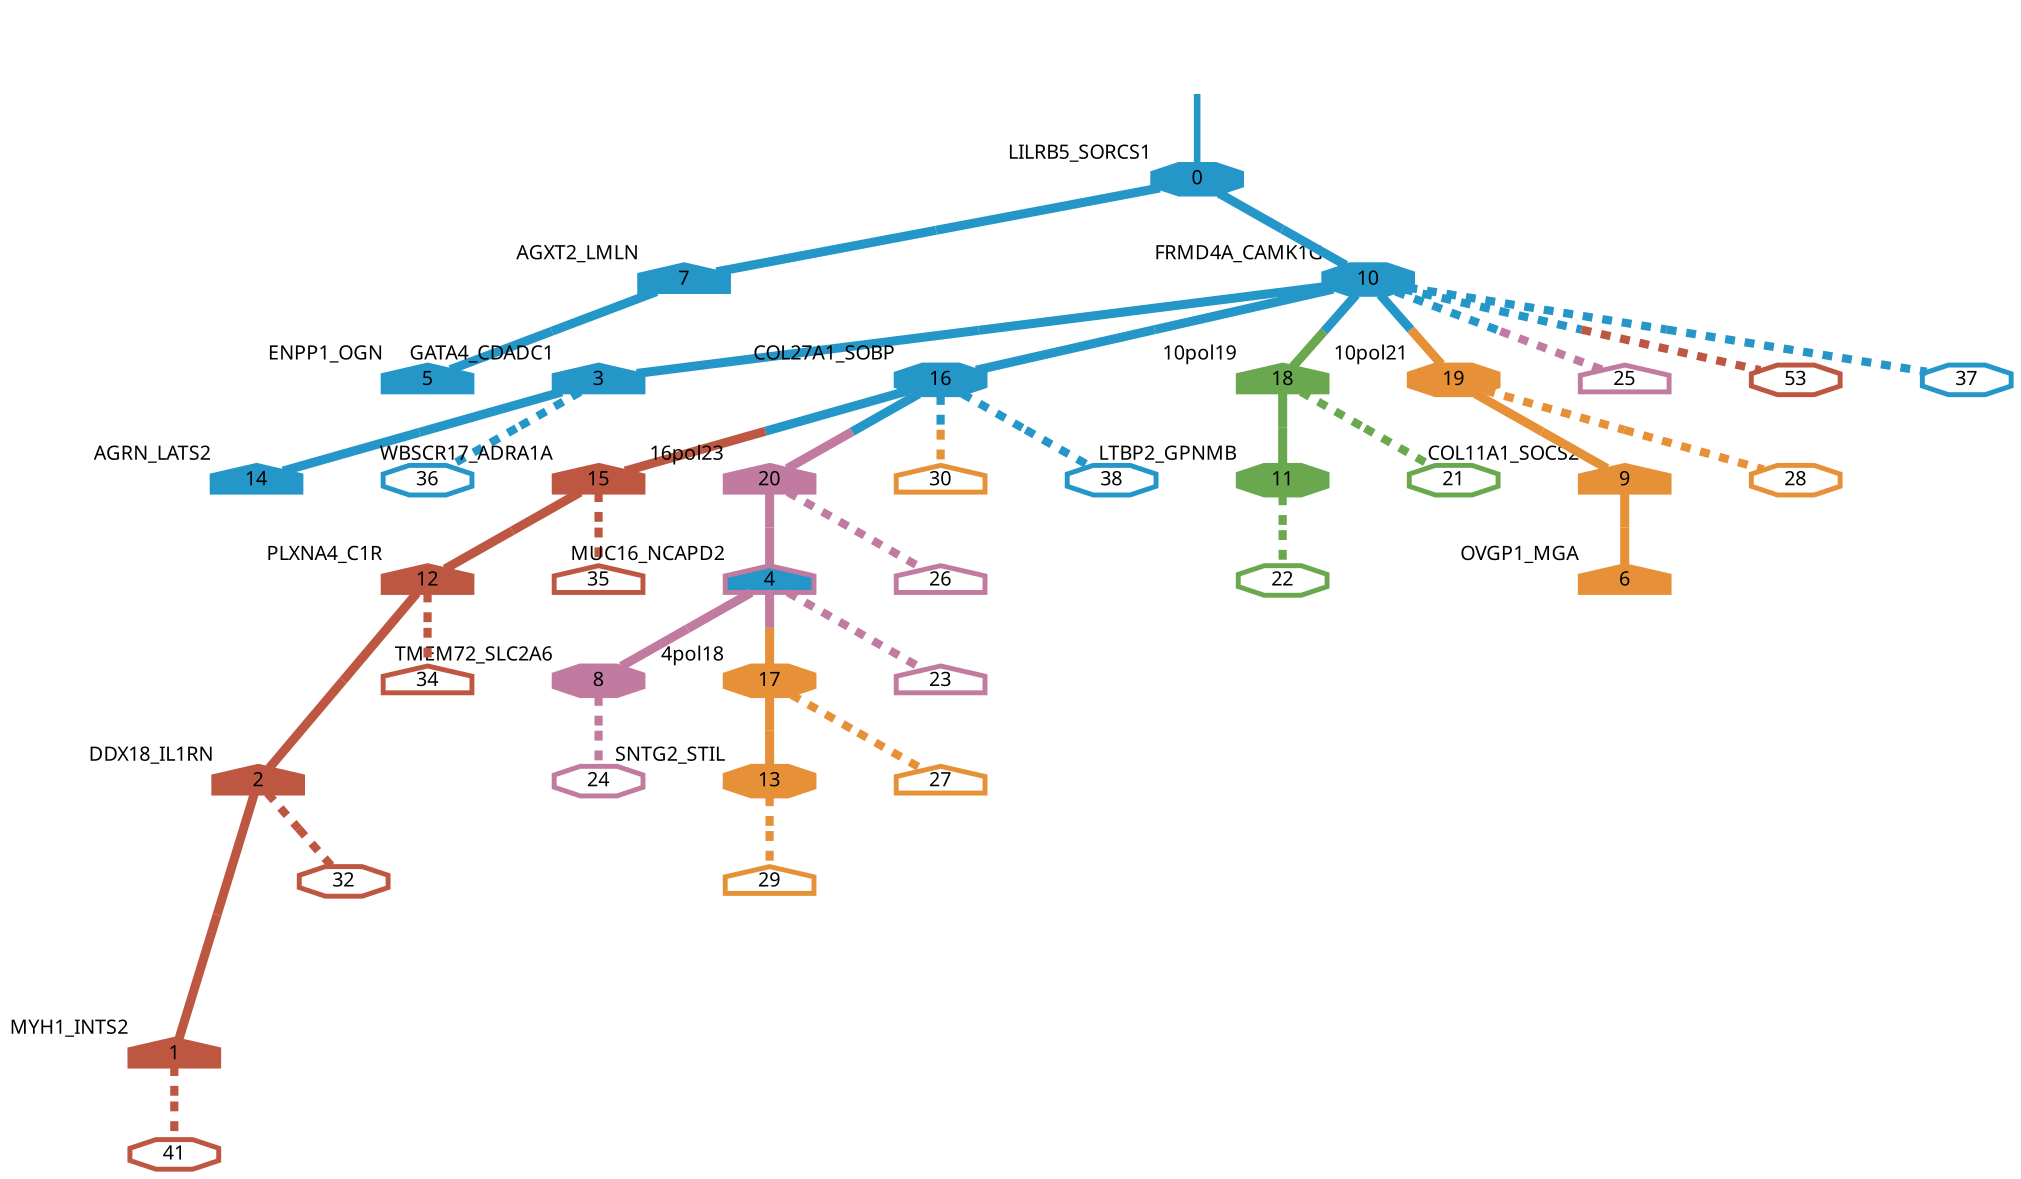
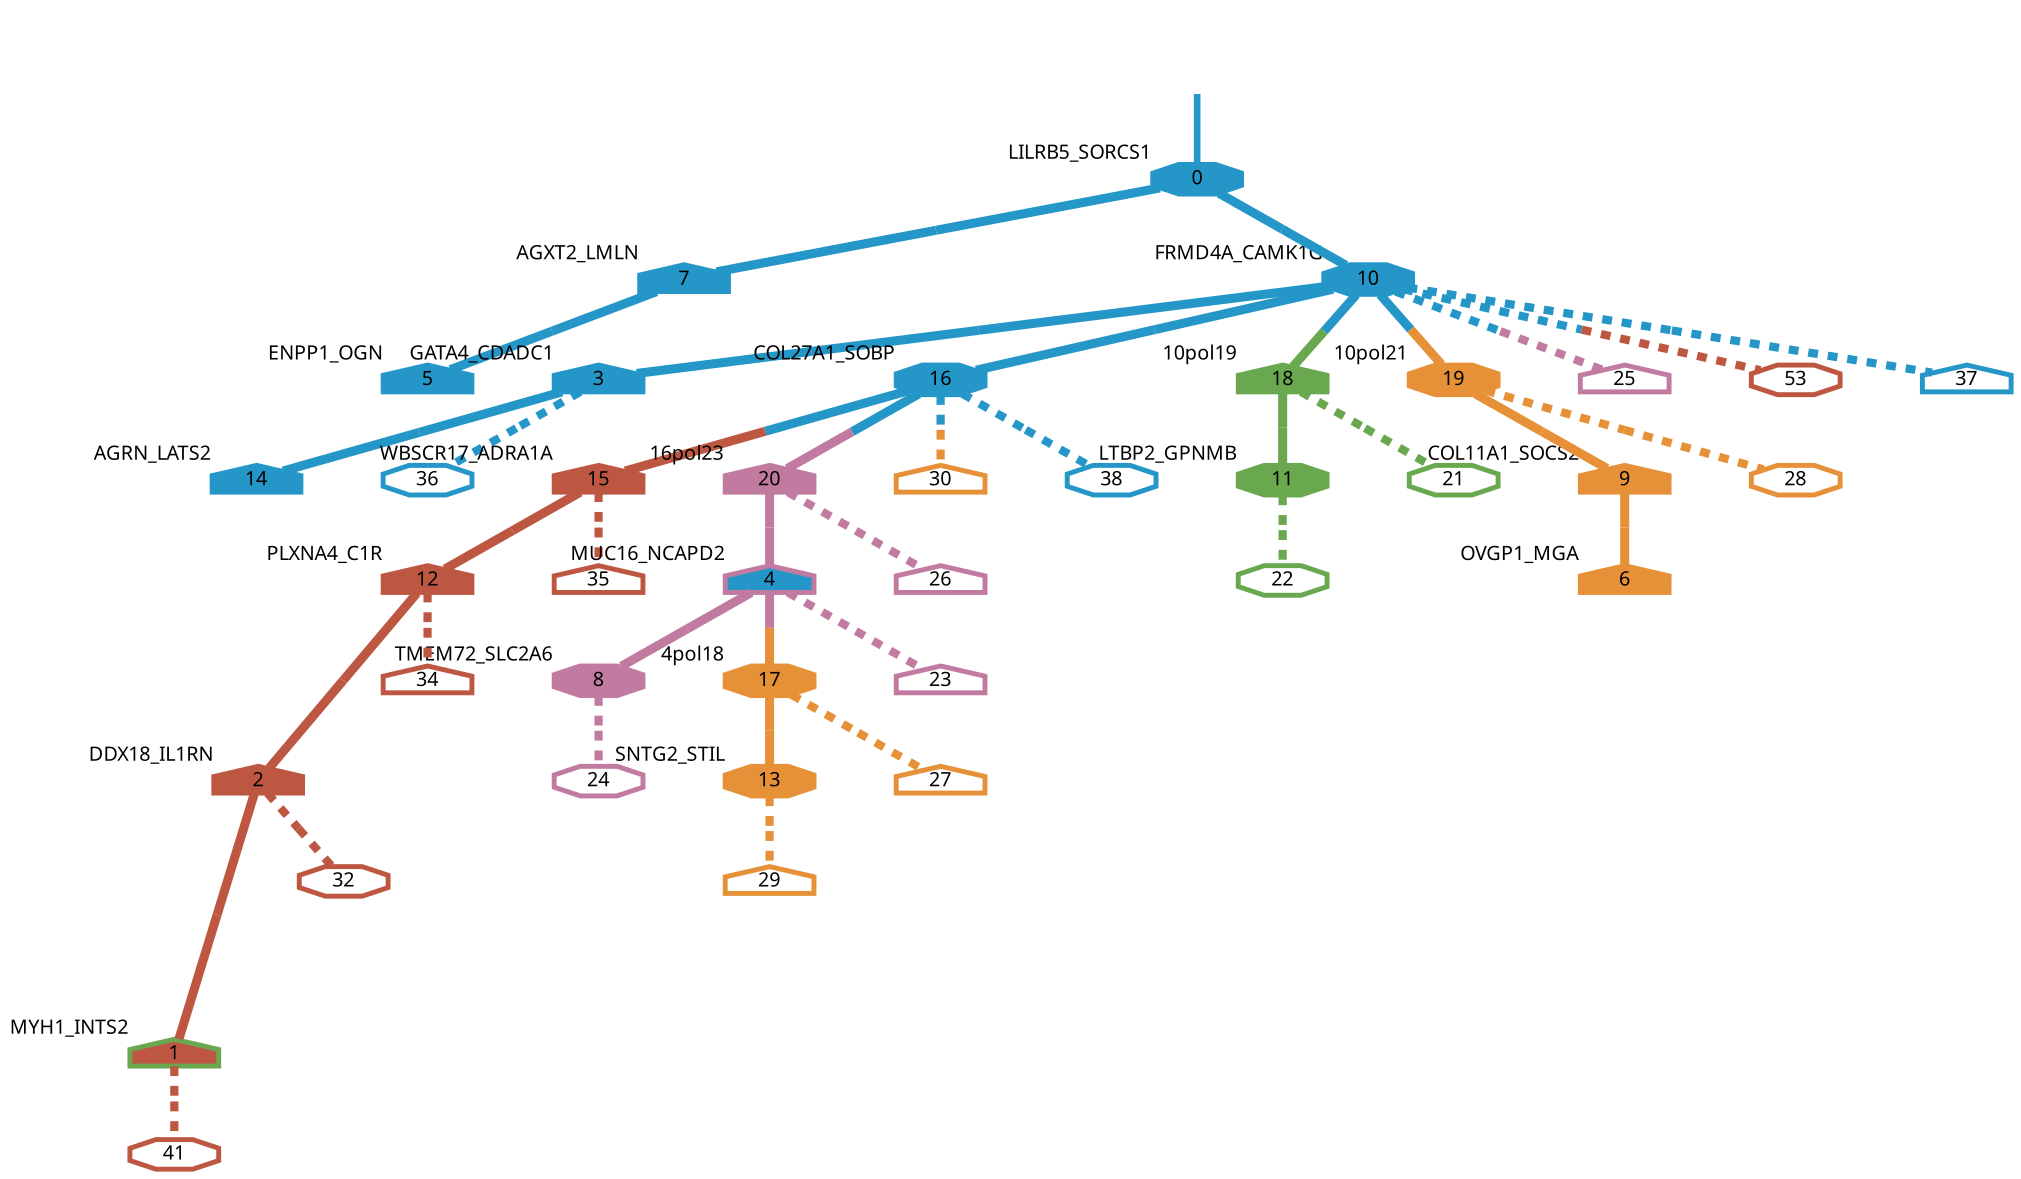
(1967, 380) -> (1967, 380)
(174, 1054) -> (174, 1054)
